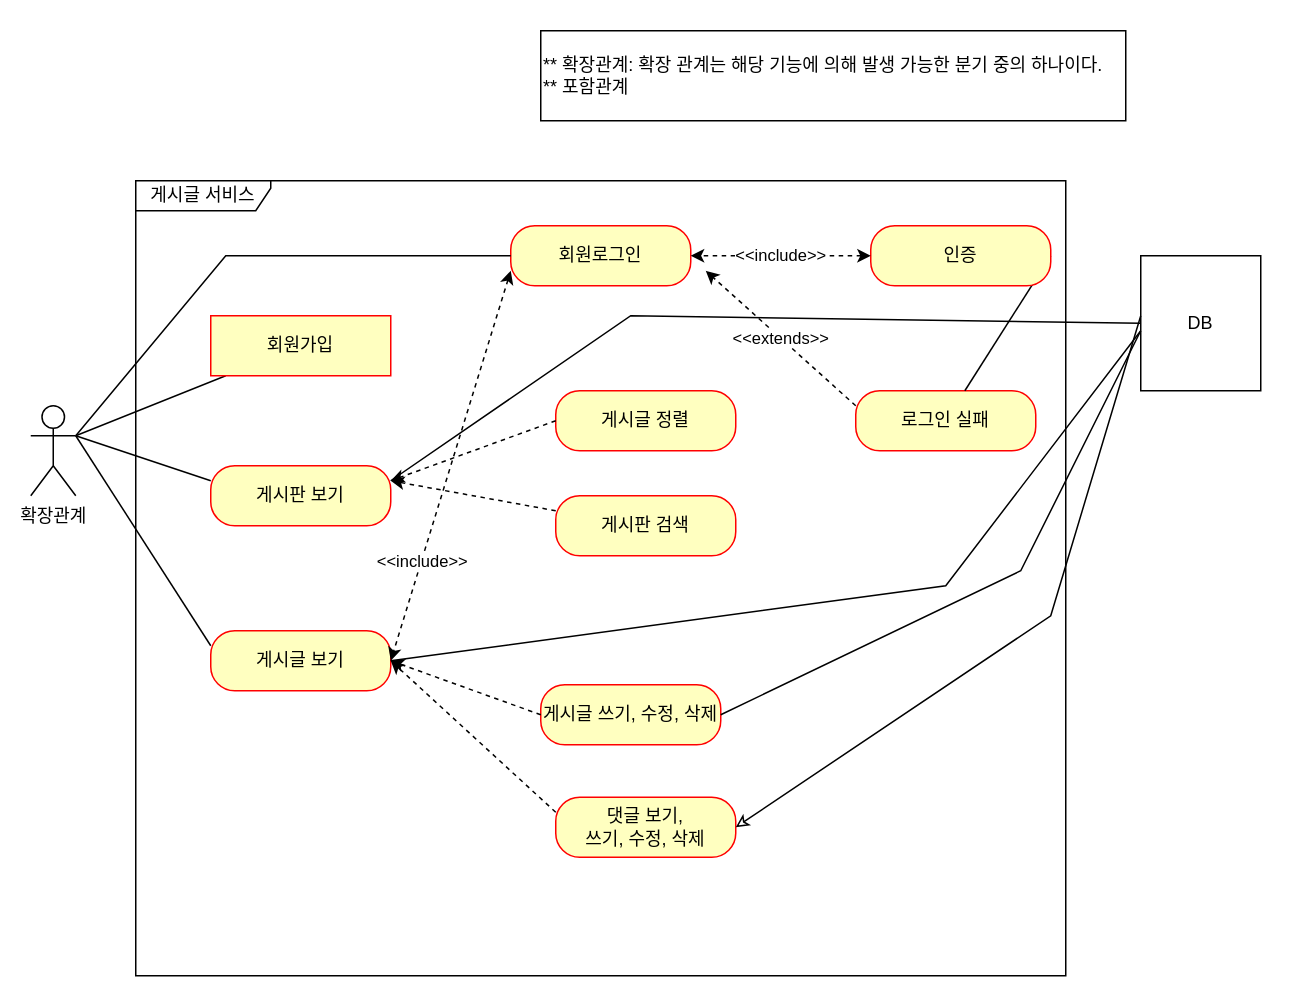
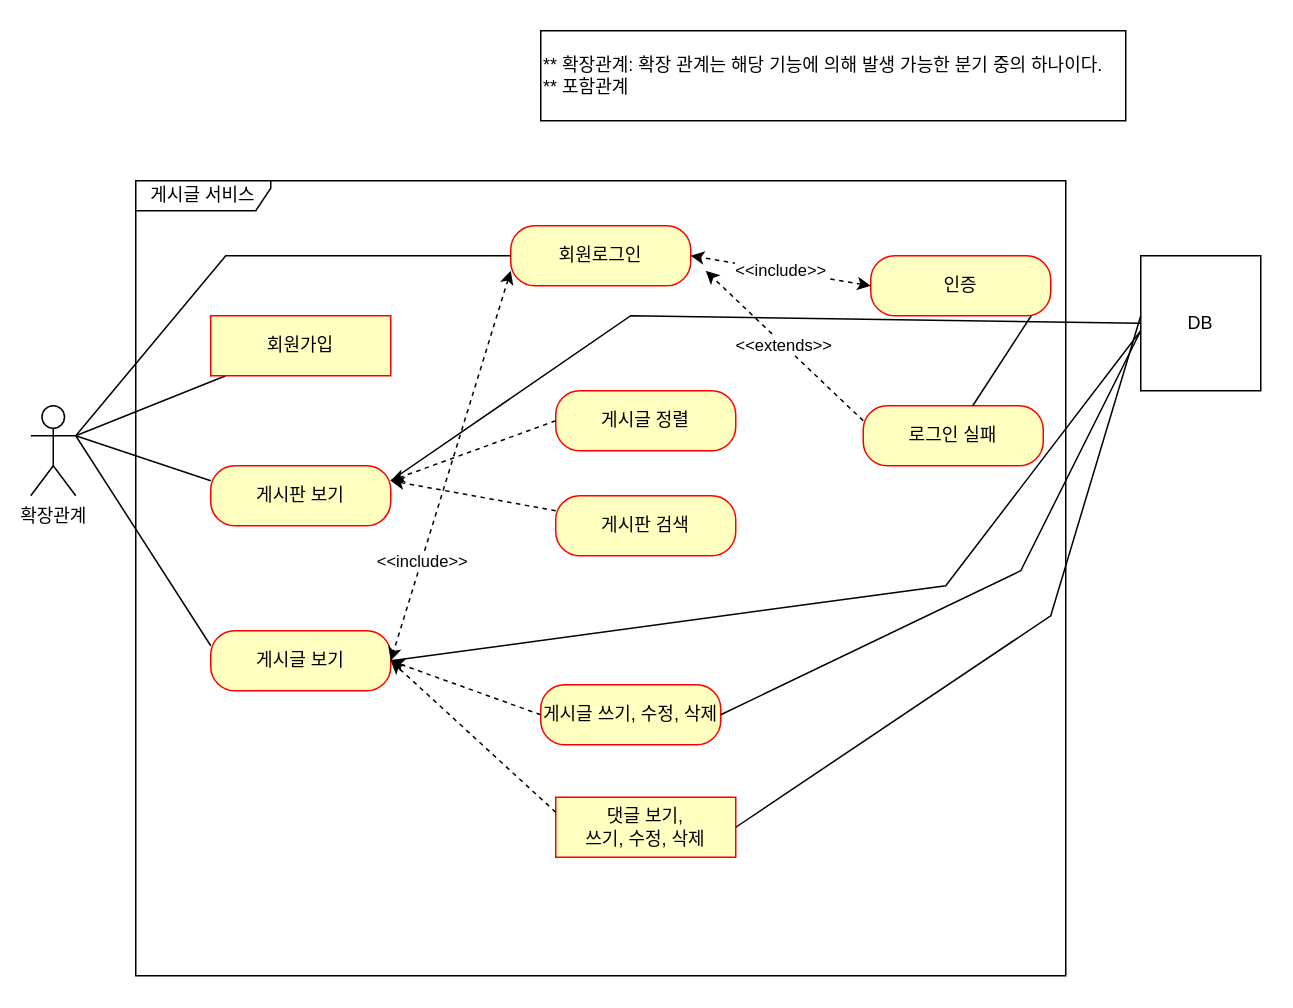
(961, 256) -> (961, 286)
(946, 421) -> (953, 436)
(745, 821) -> (742, 823)
(646, 827) -> (646, 827)
